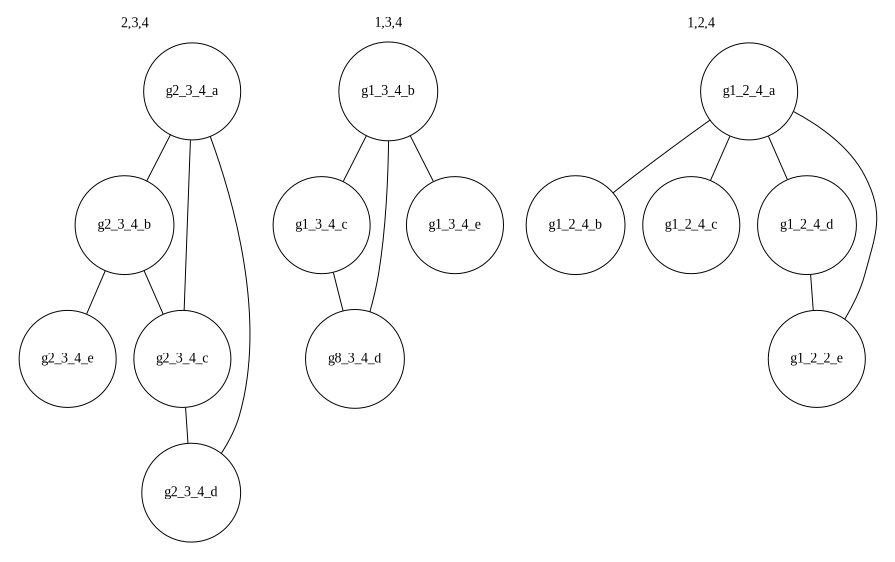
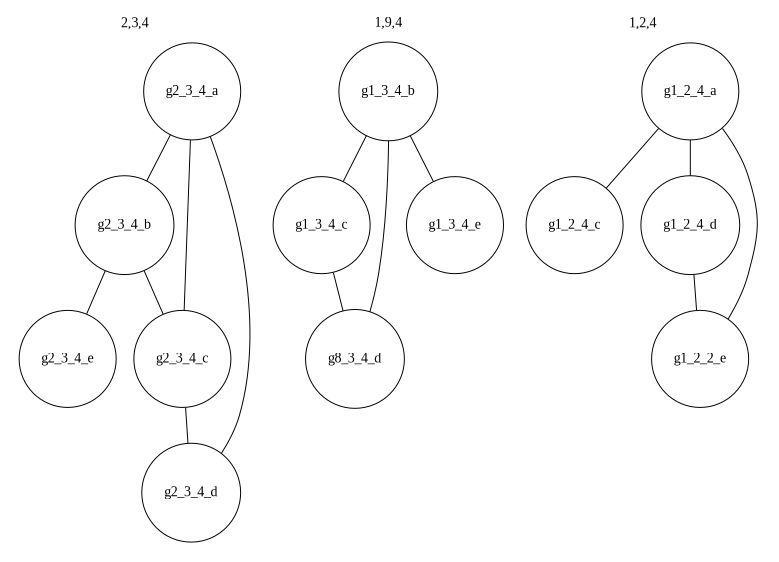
(388, 23) -> (388, 23)
(576, 225) -> none
